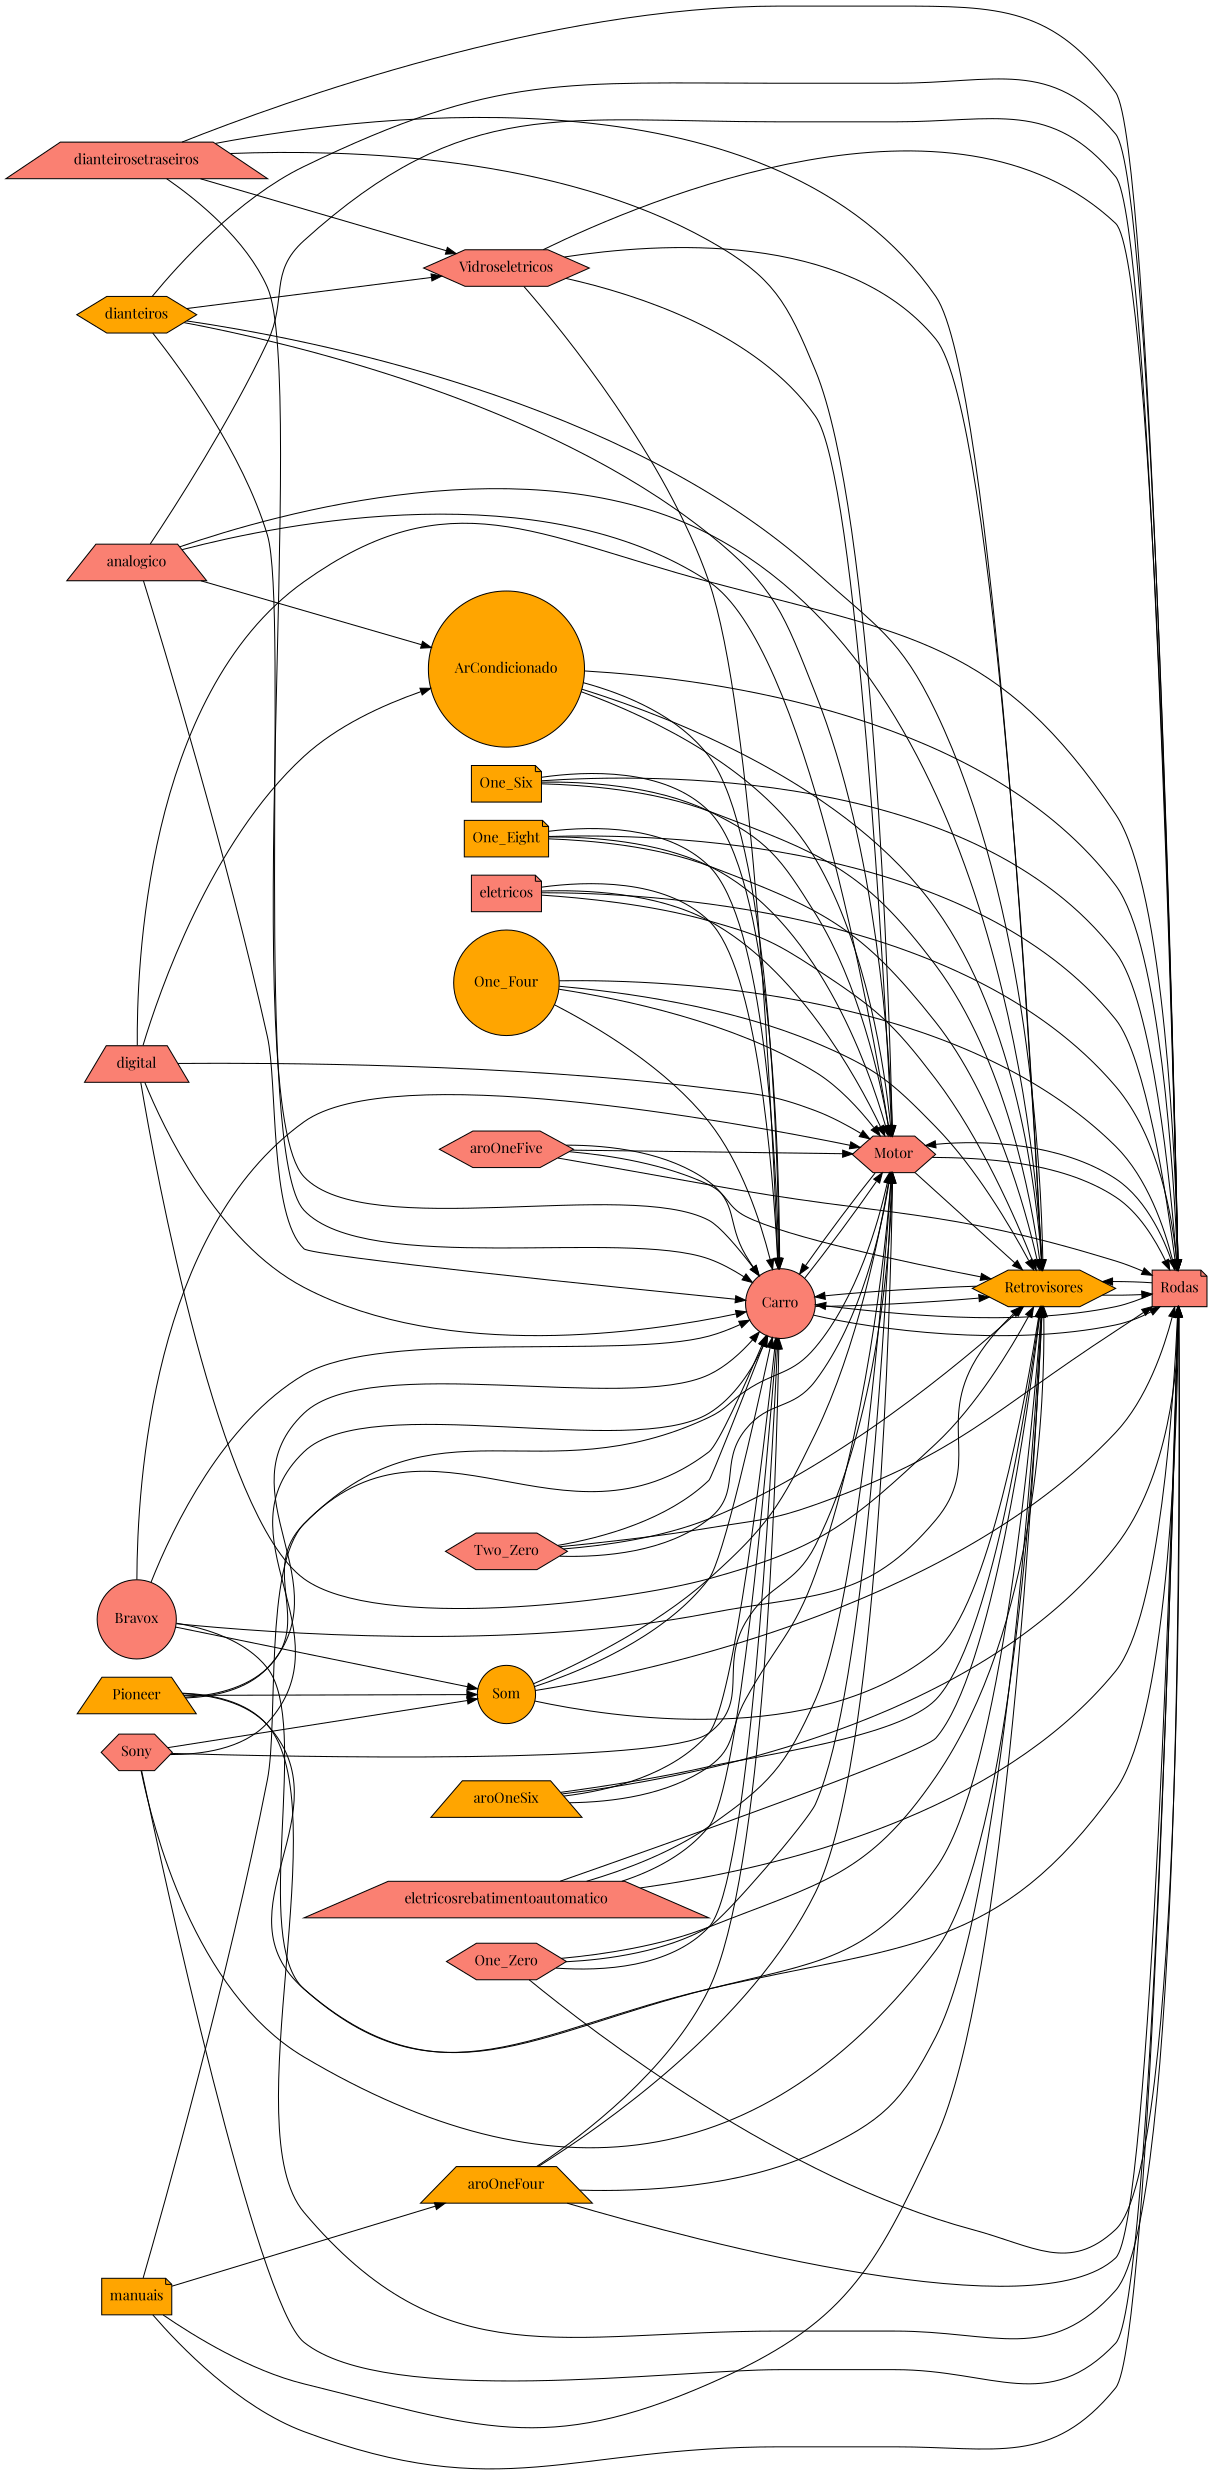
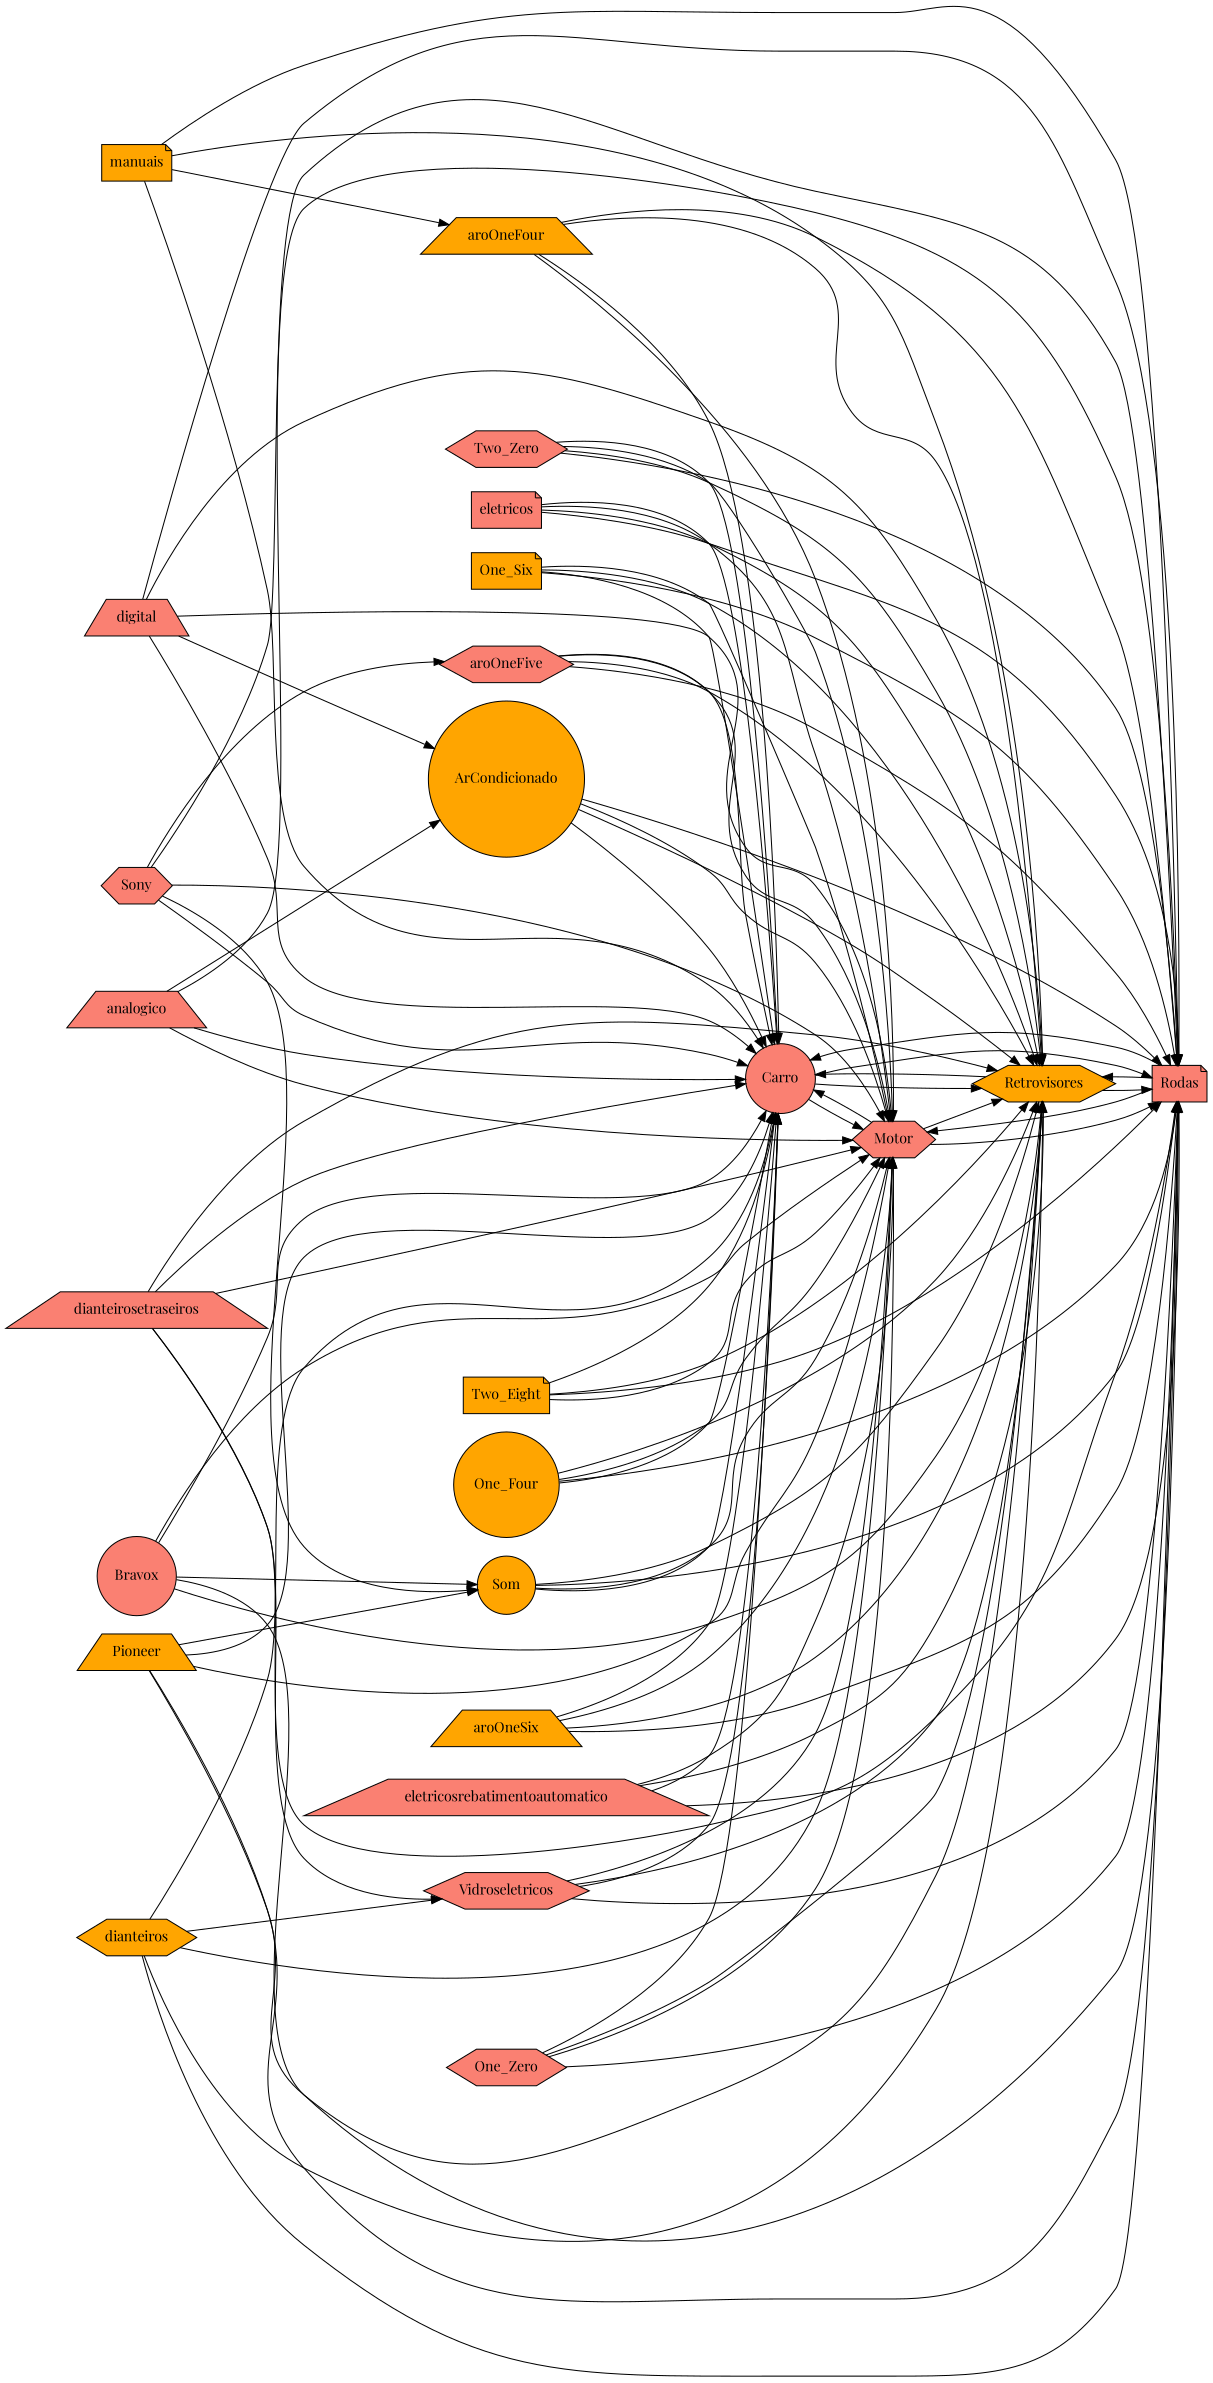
(822, 623) -> none
(506, 839) -> (506, 1395)
(788, 2089) -> (262, 722)
